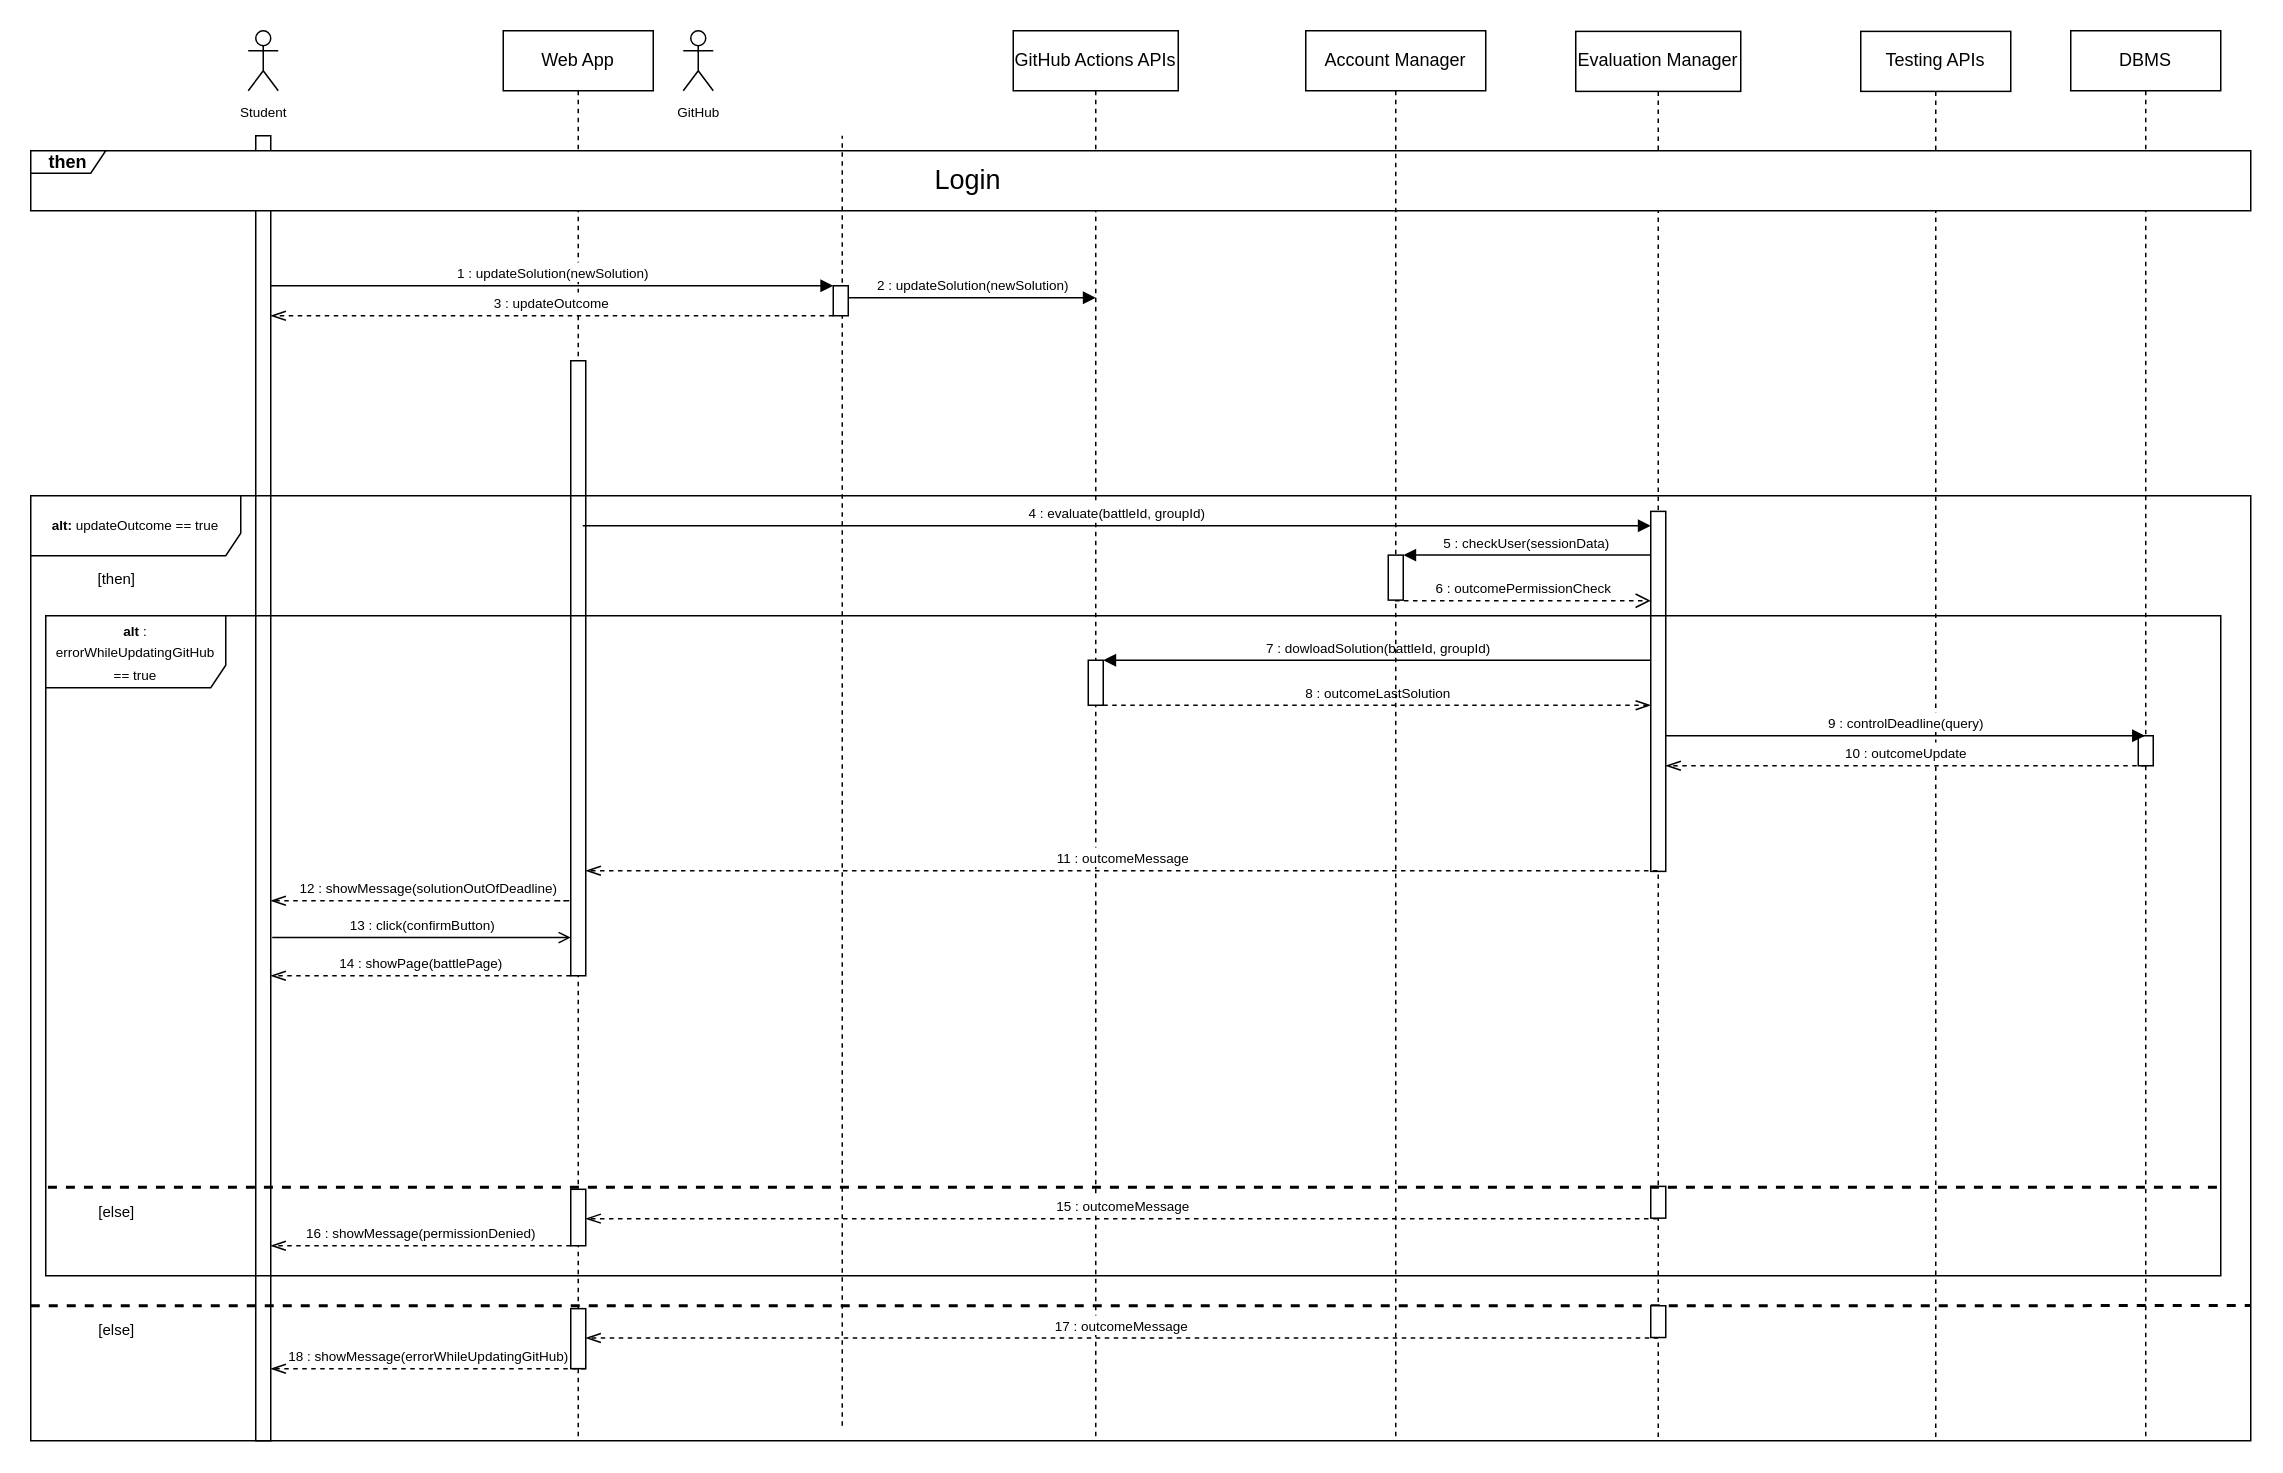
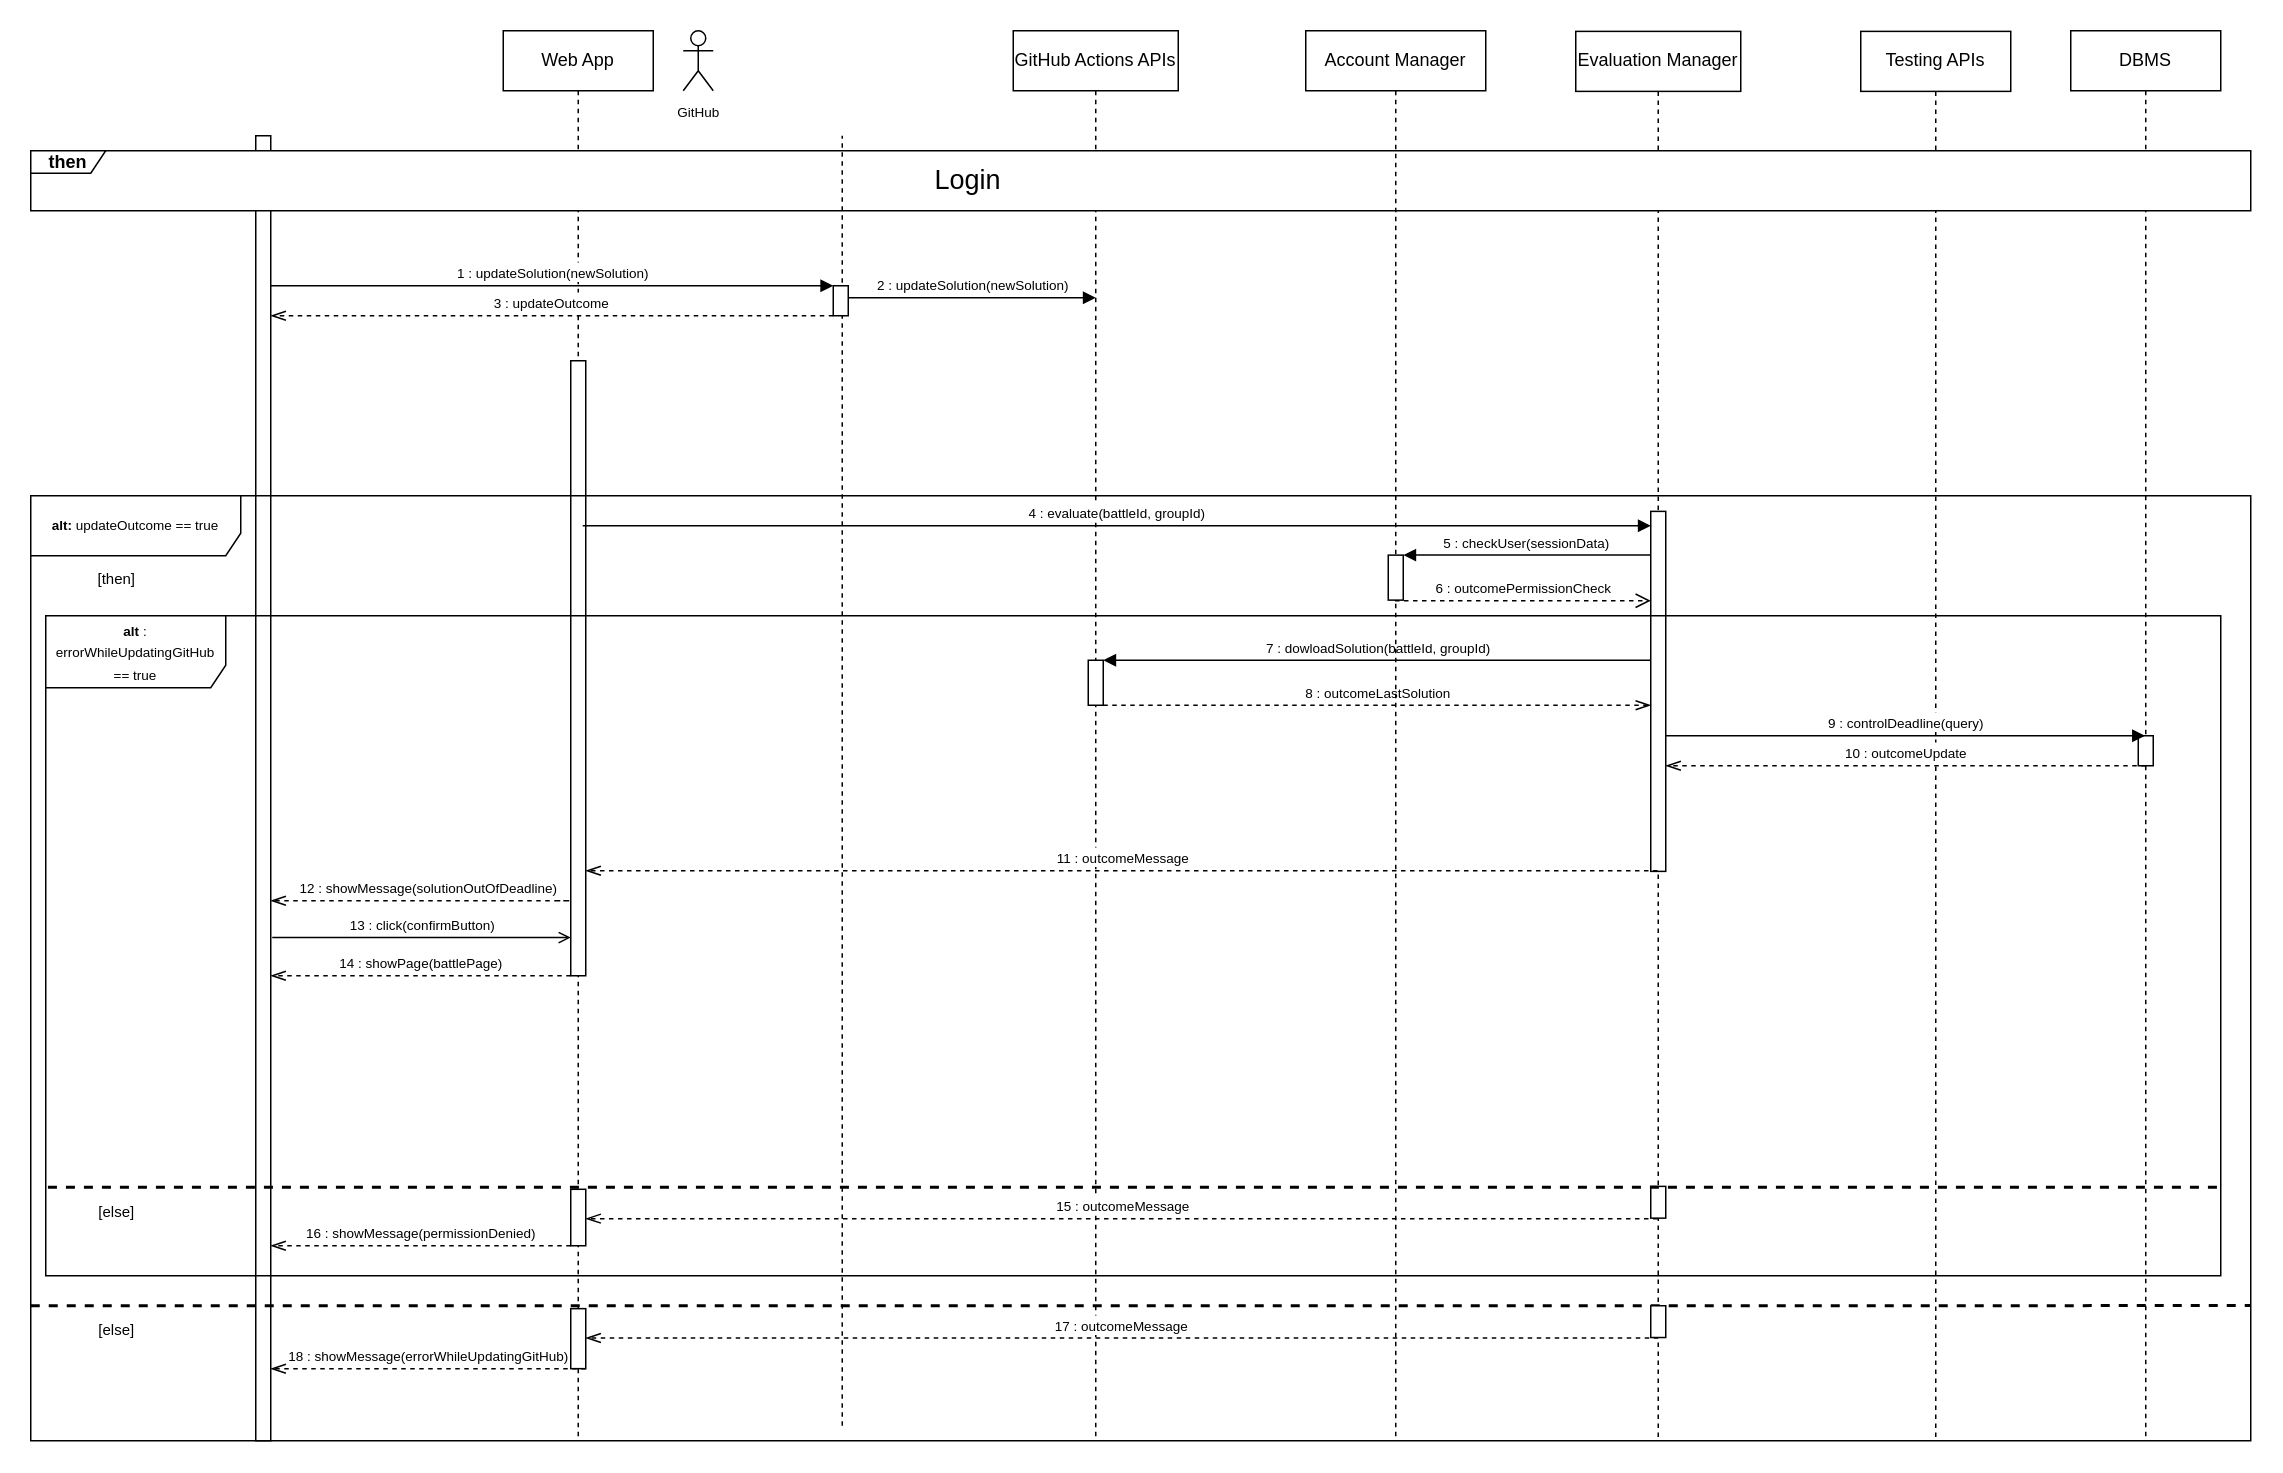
(263, 61) -> none
